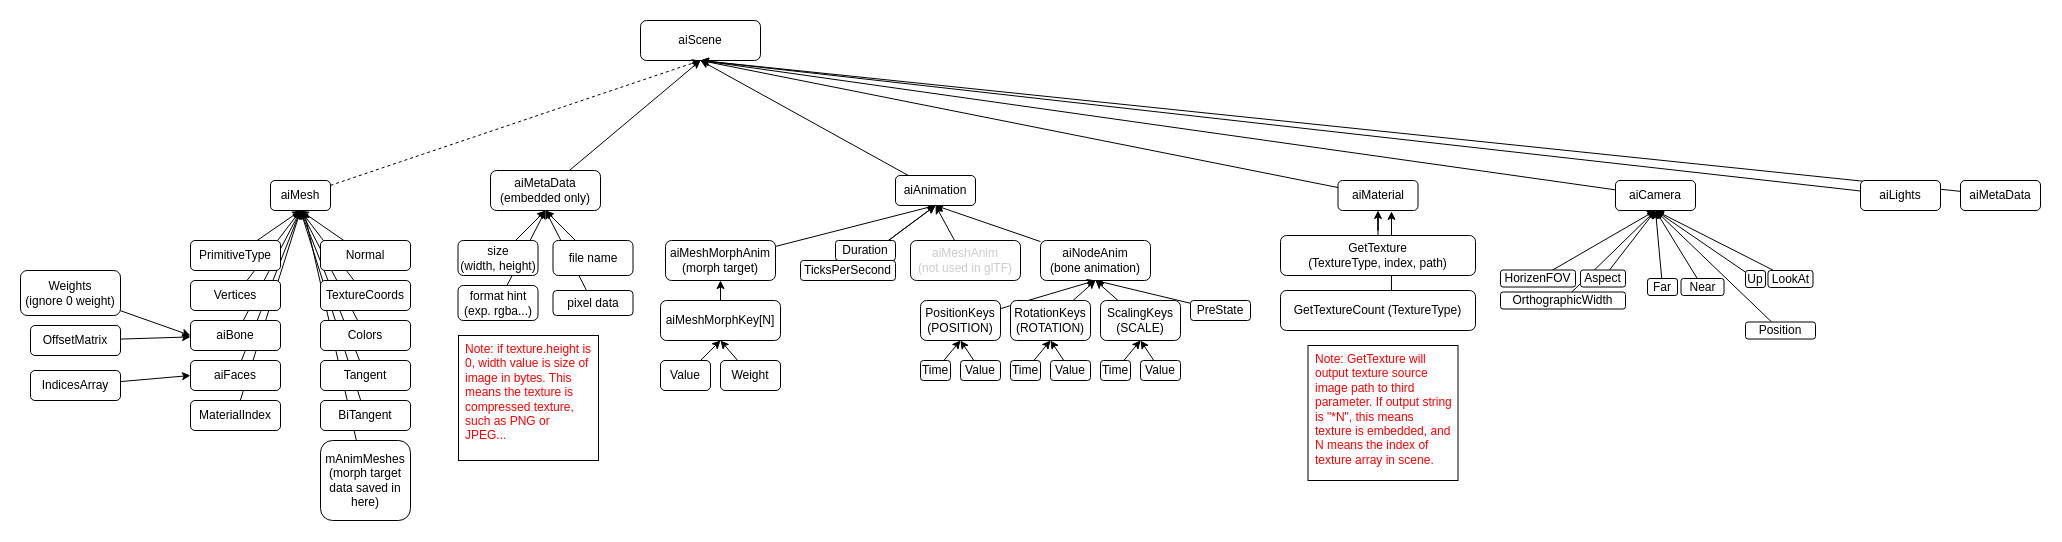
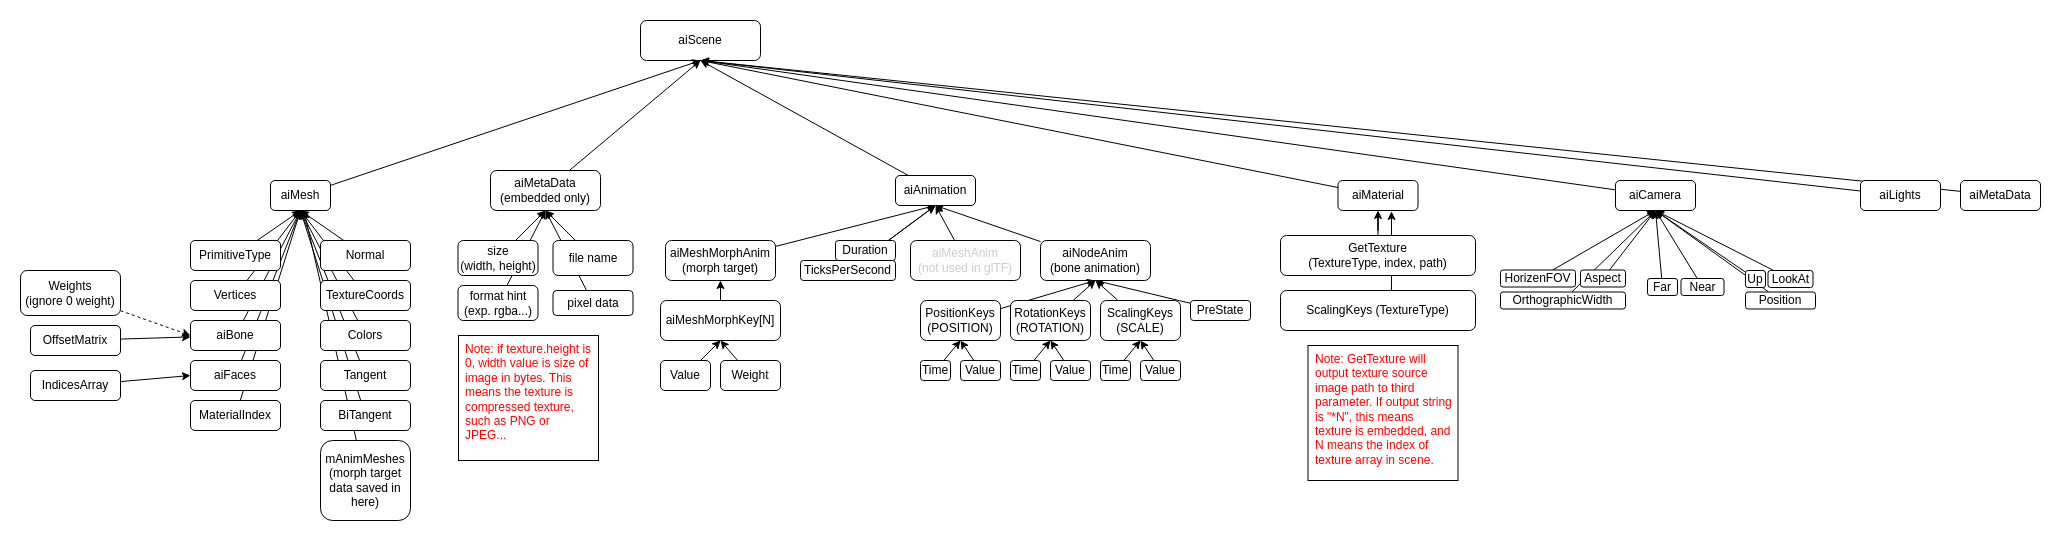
(511, 125) -> (511, 125)
(1378, 311) -> (1378, 311)
(153, 322) -> (153, 322)
(1781, 331) -> (1781, 301)
